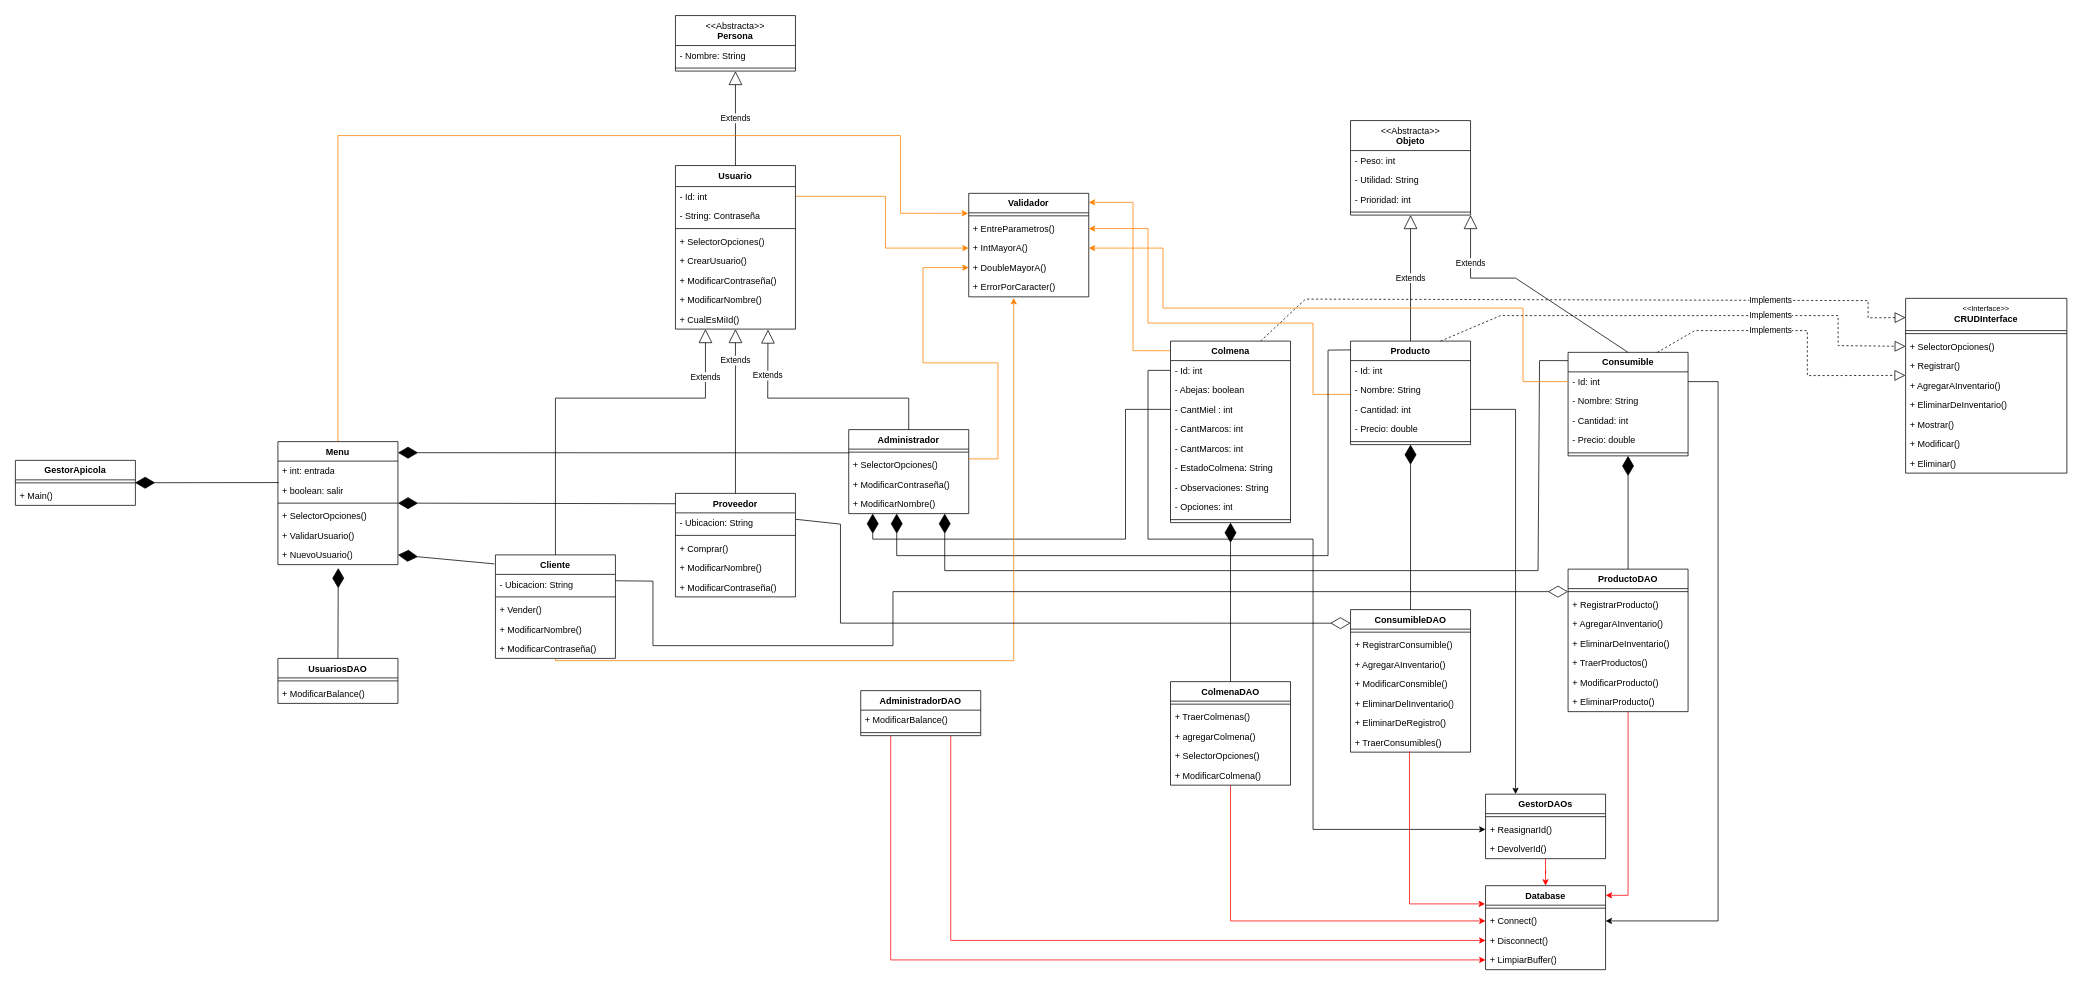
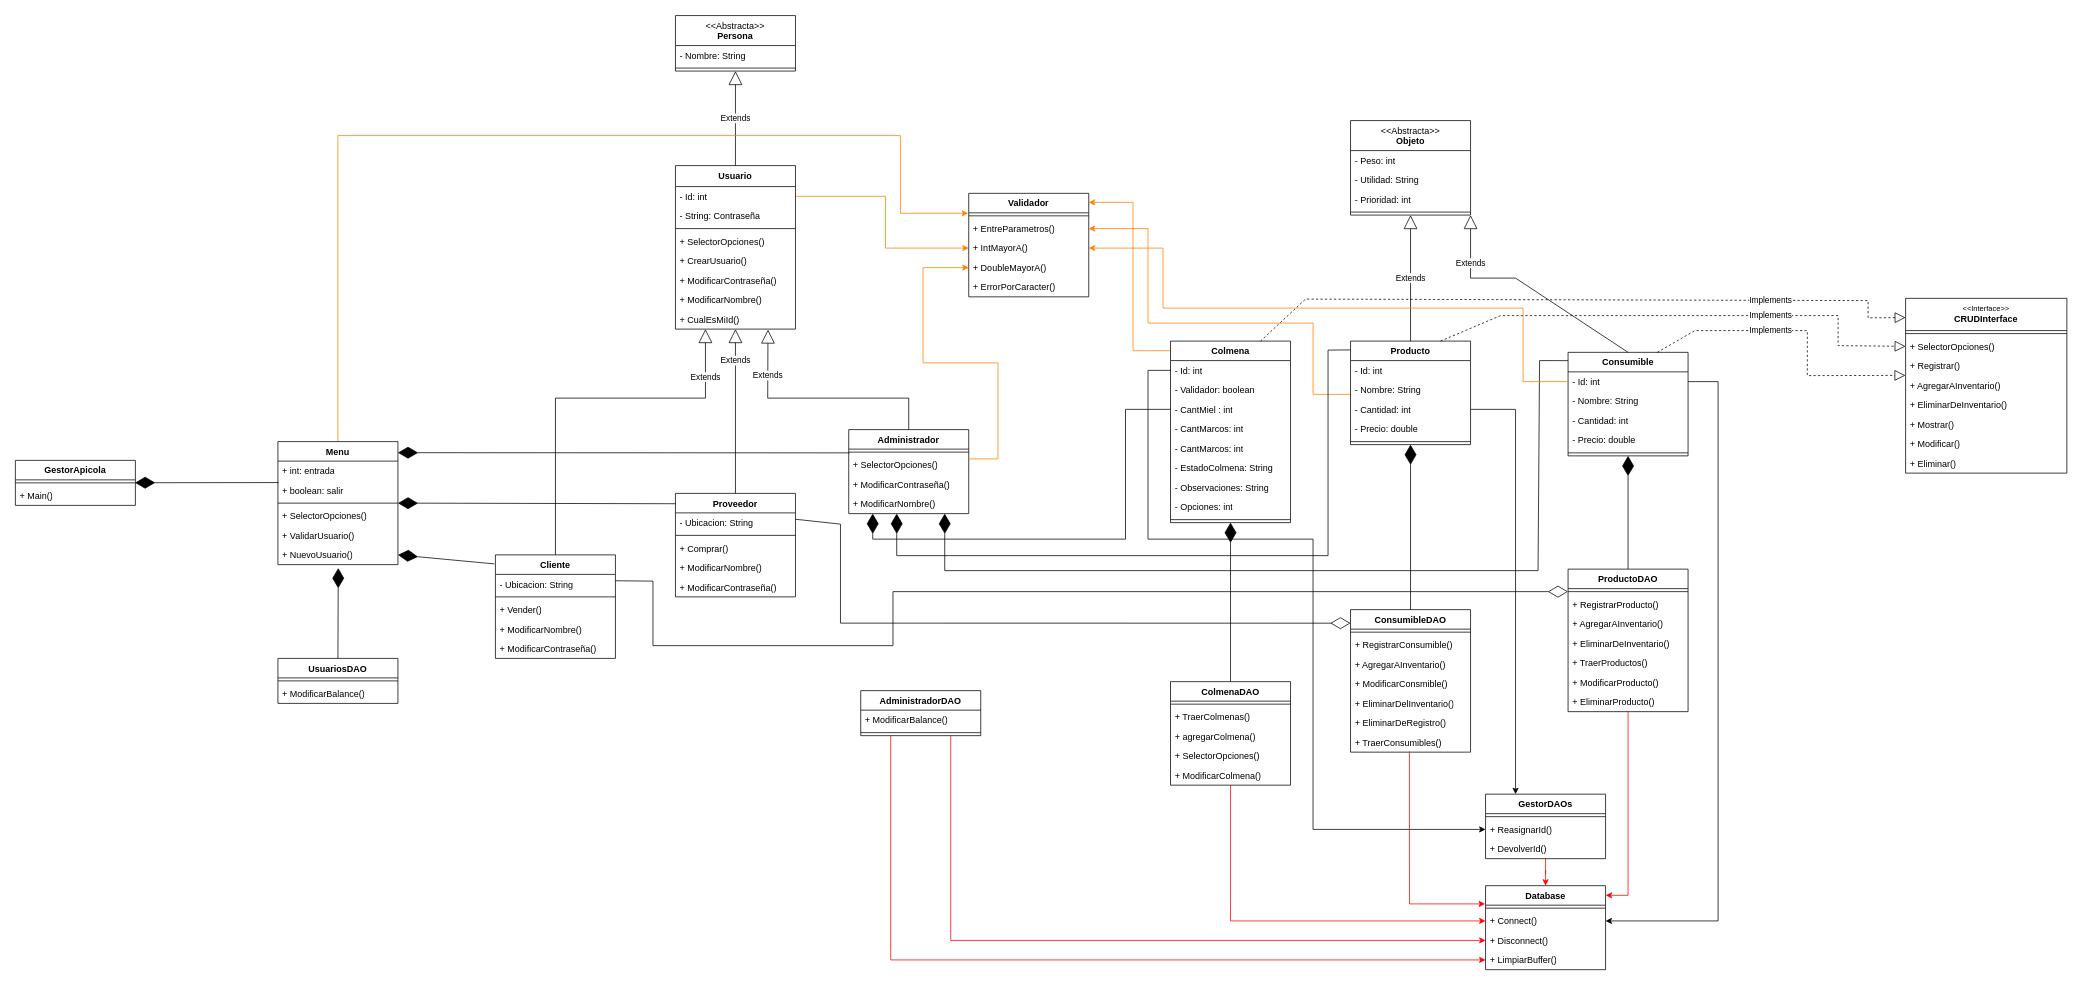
(1213, 391) -> (1218, 391)
(963, 660) -> none
